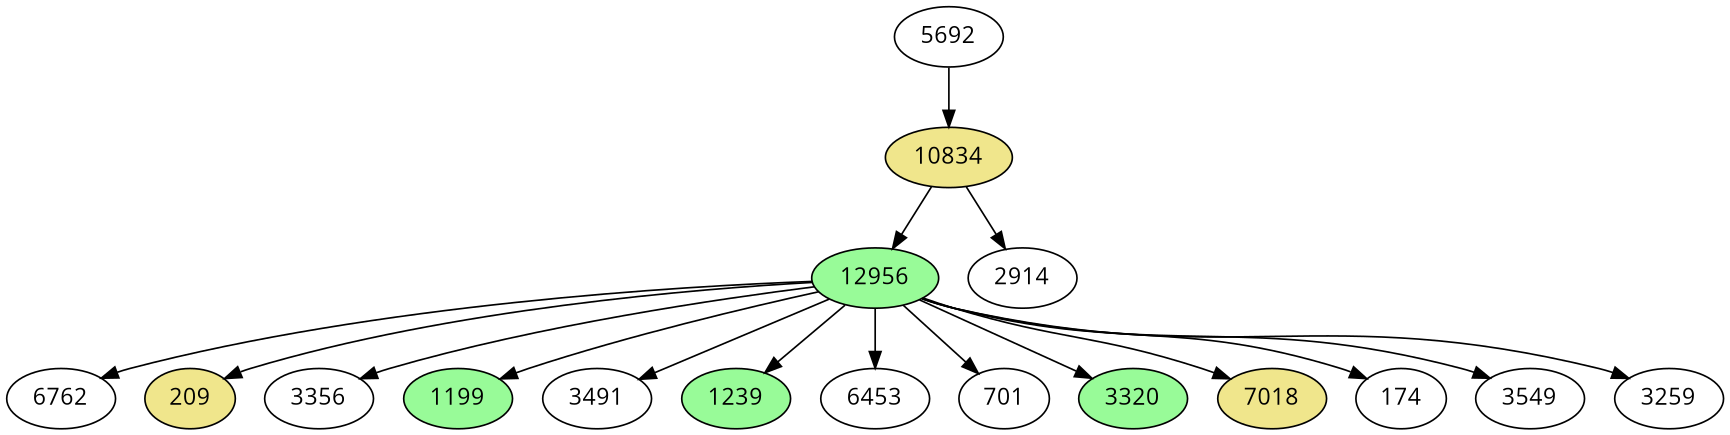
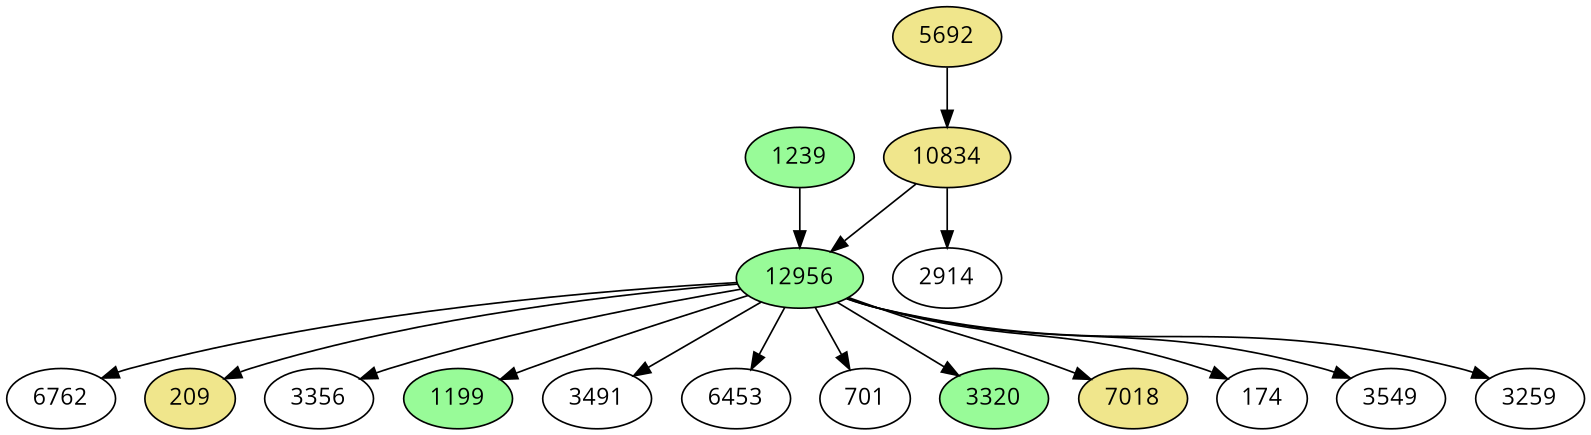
(949, 37) -> (947, 37)
(811, 334) -> (800, 210)
